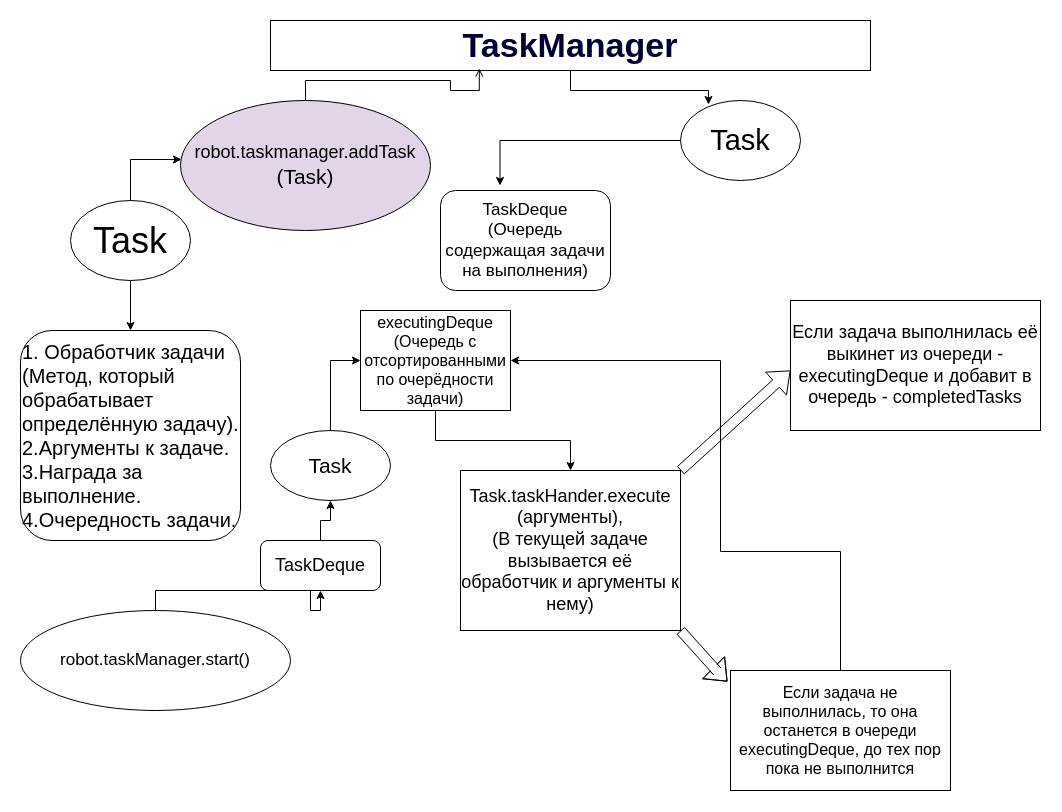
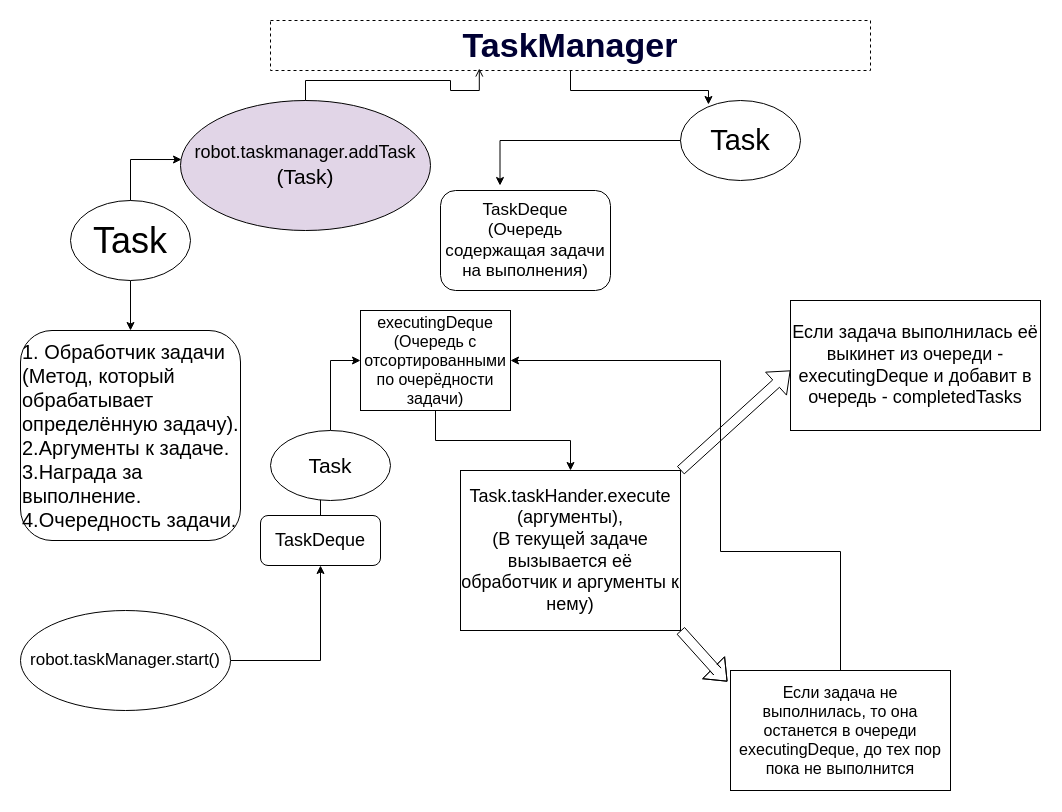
(571, 46) -> (571, 46)
(321, 566) -> (321, 541)
(156, 661) -> (126, 661)
